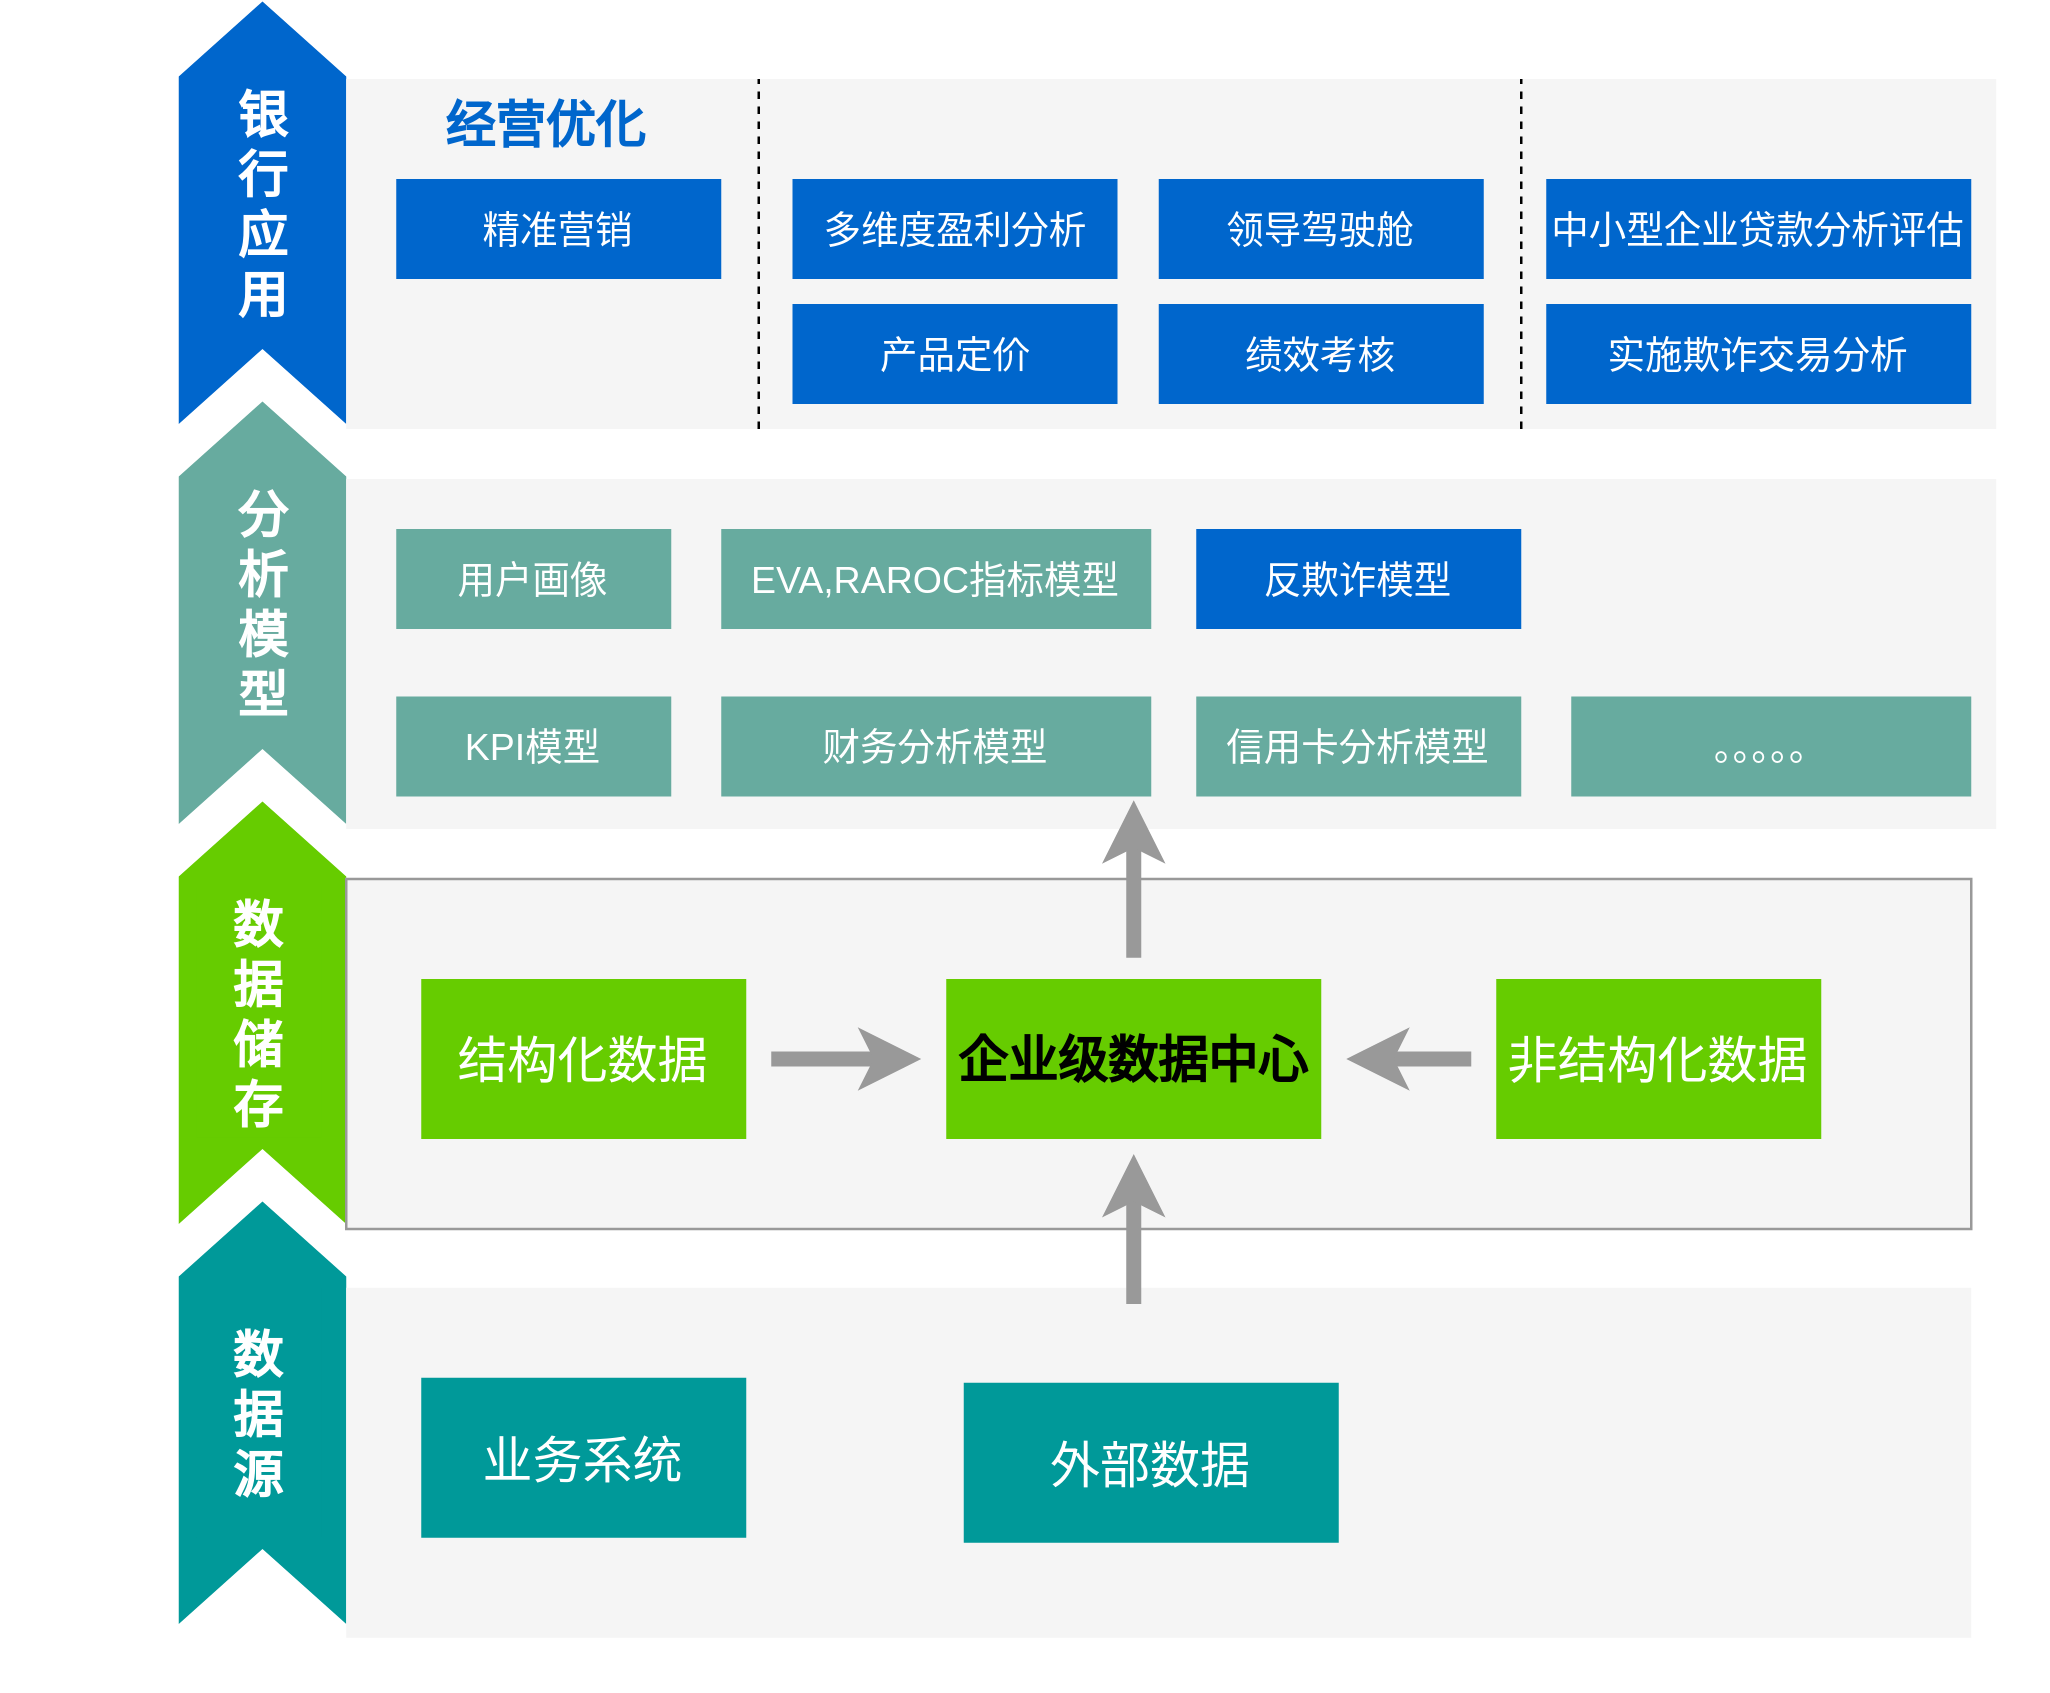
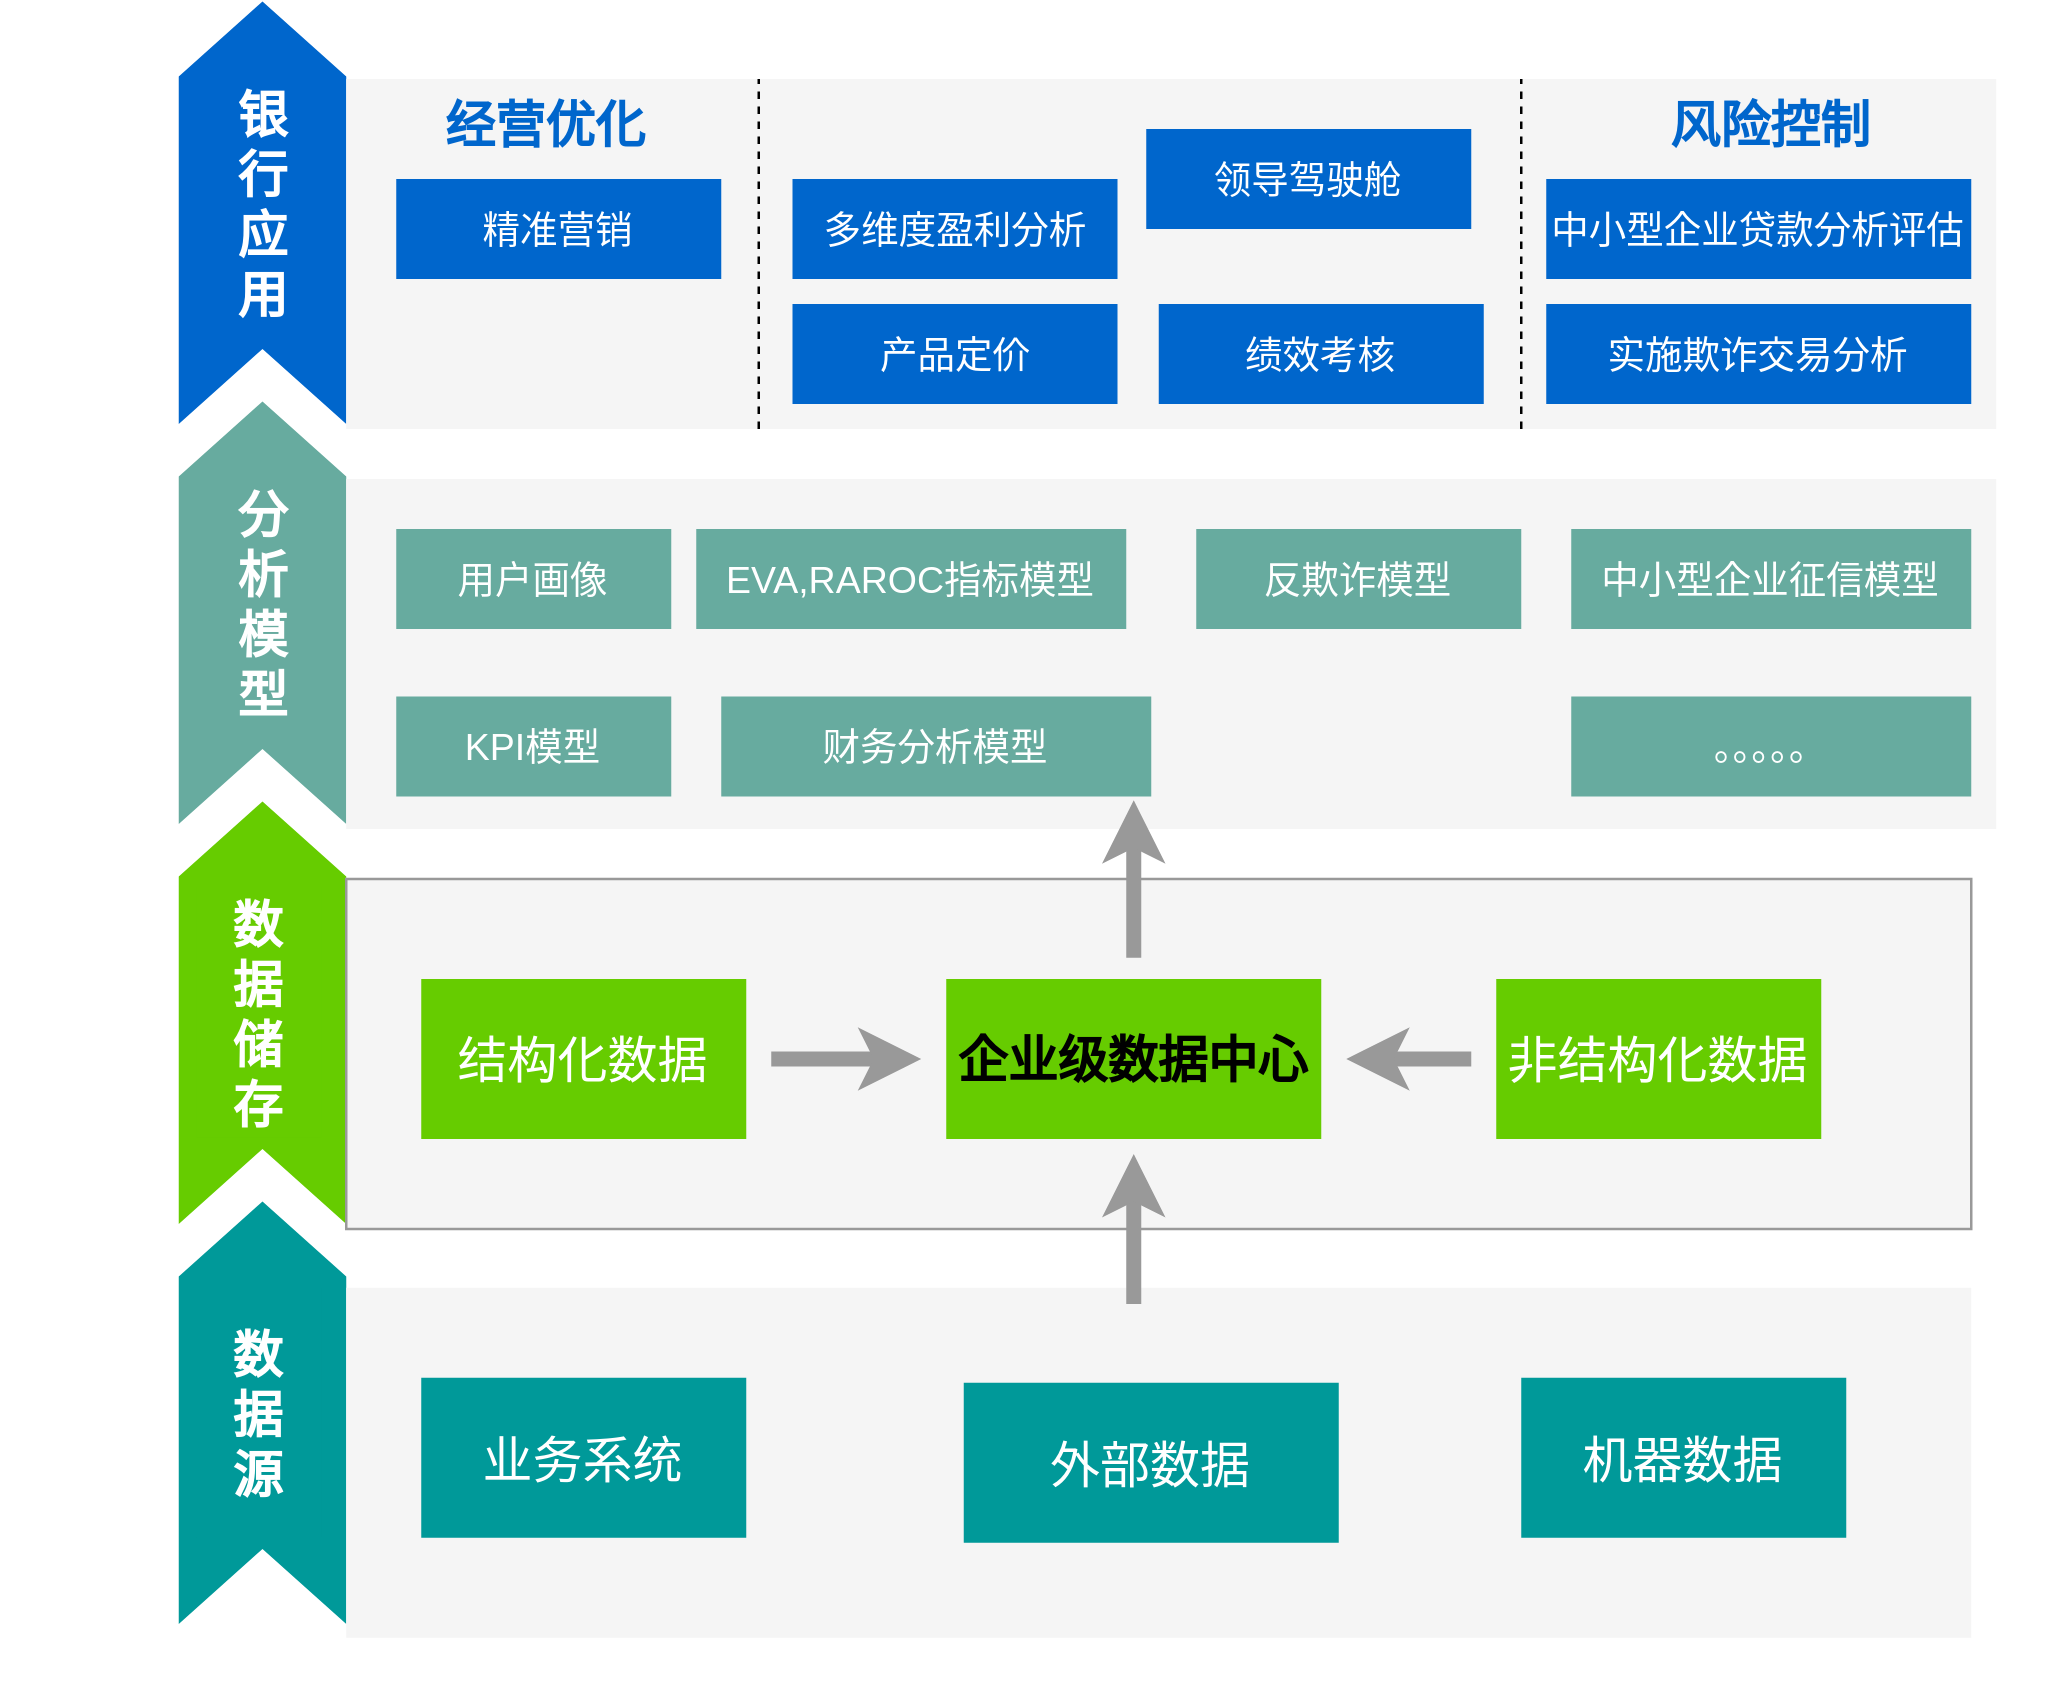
none -> (1771, 129)
(1321, 229) -> (1309, 179)
(936, 579) -> (911, 579)
(1359, 579) -> (1359, 579)
none -> (1771, 579)
(1359, 746) -> none
none -> (1684, 1458)
